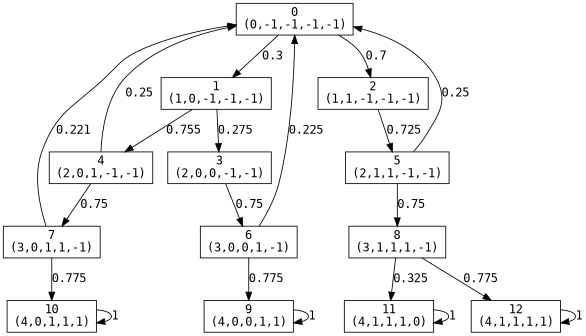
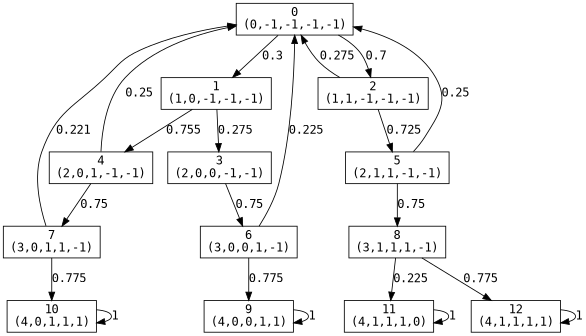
none -> (320, 63)
(411, 279) -> (411, 279)
